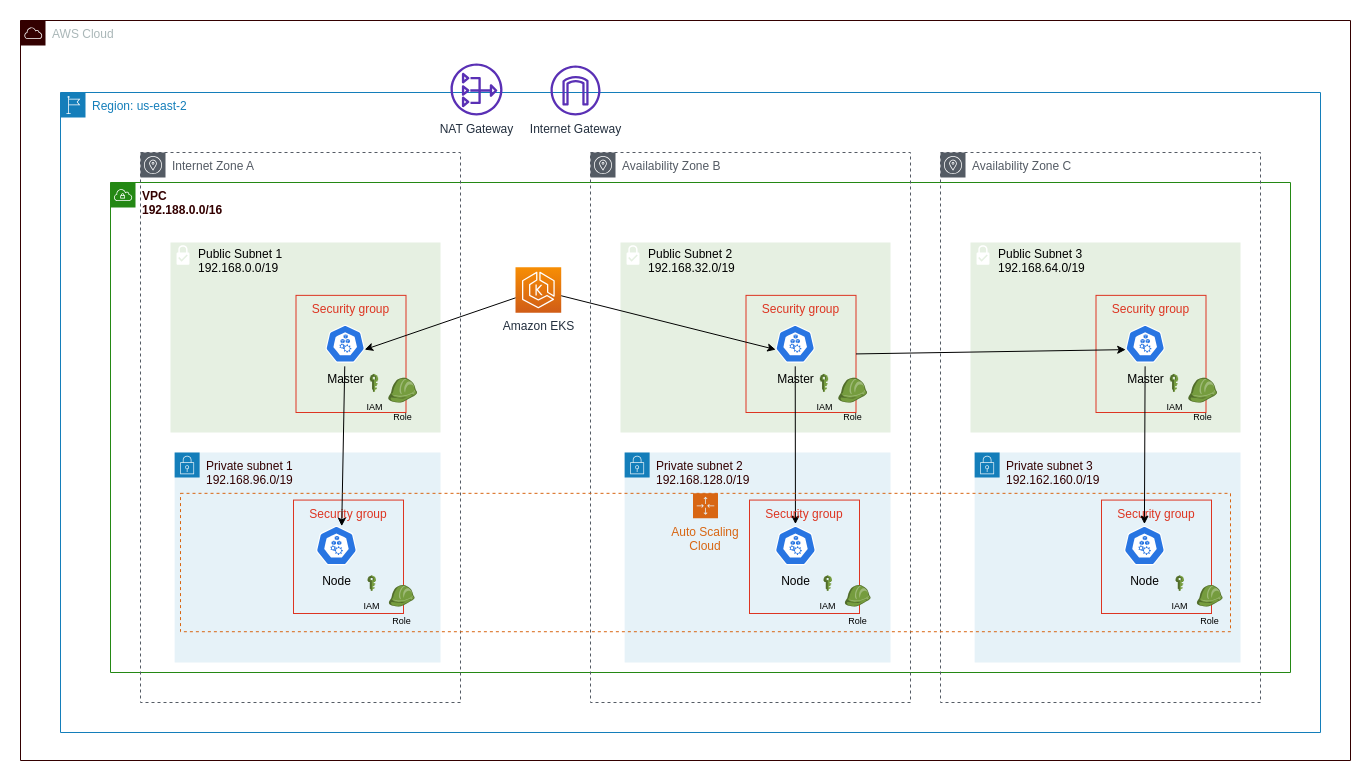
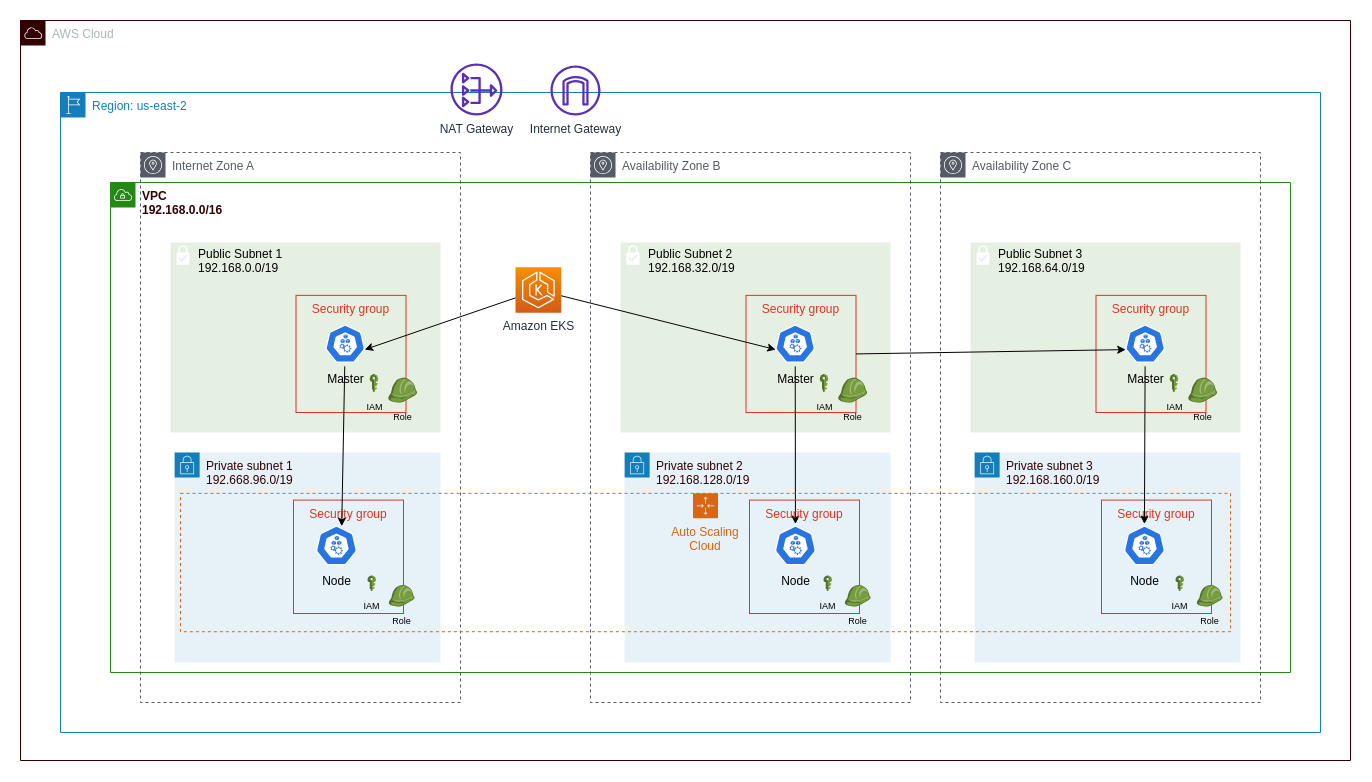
(185, 204) -> (185, 204)
(256, 474) -> (256, 474)
(1056, 474) -> (1056, 474)
